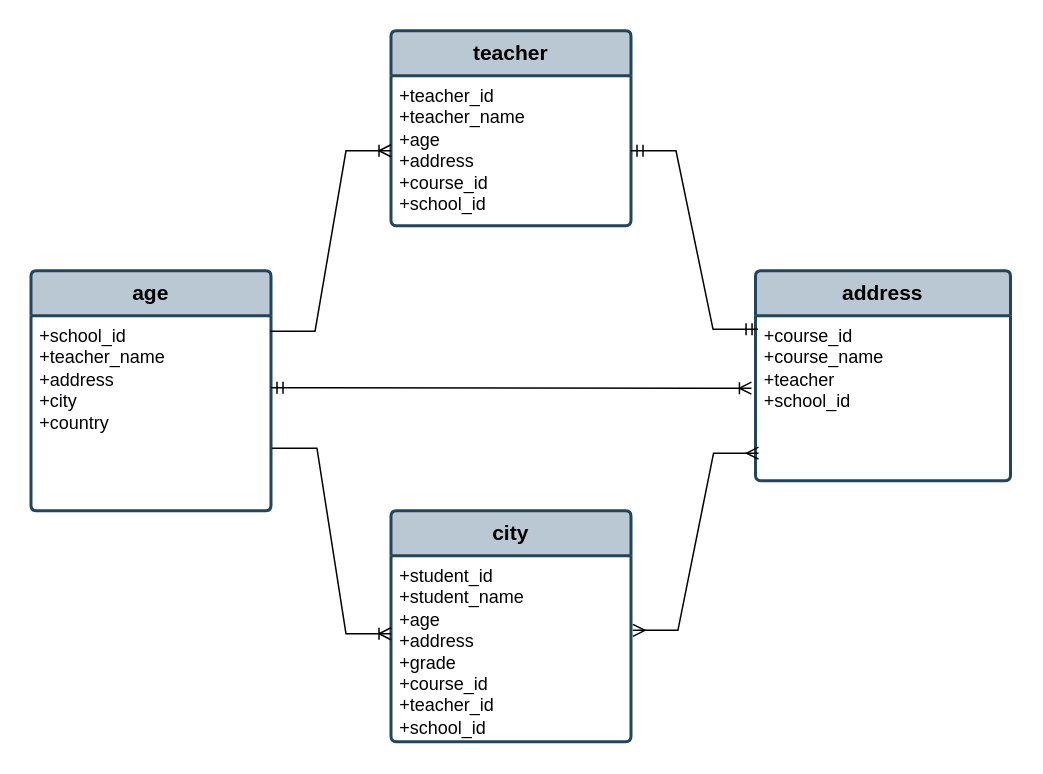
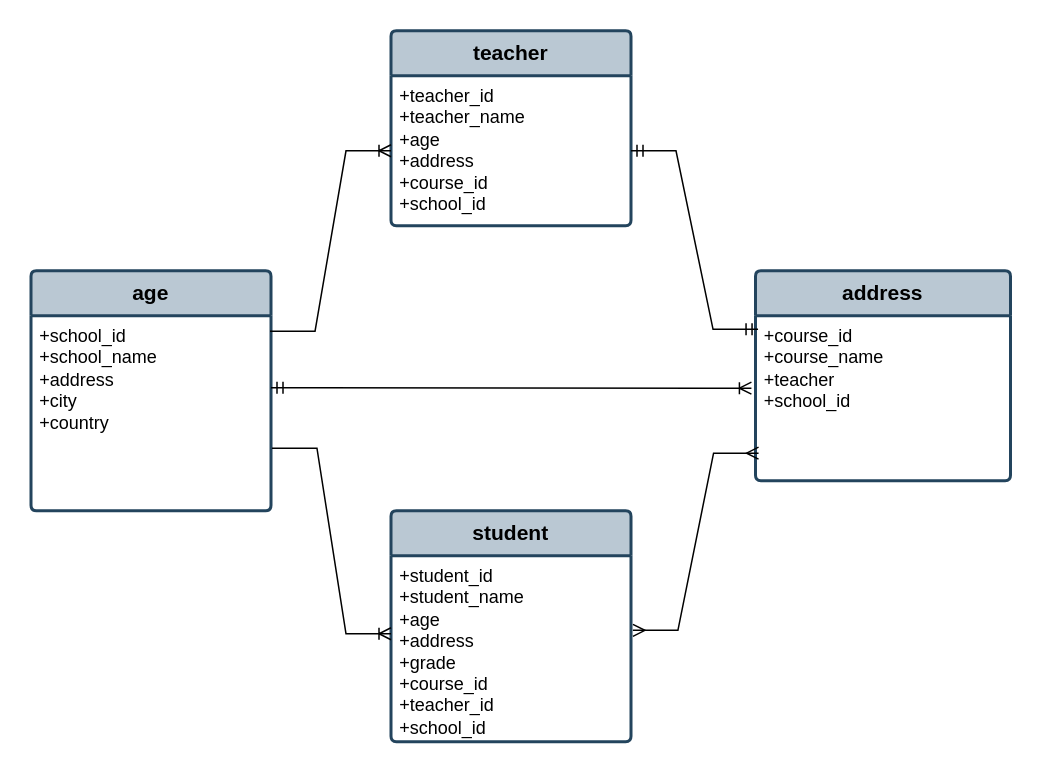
(105, 380) -> (98, 380)
(511, 533) -> (511, 533)
